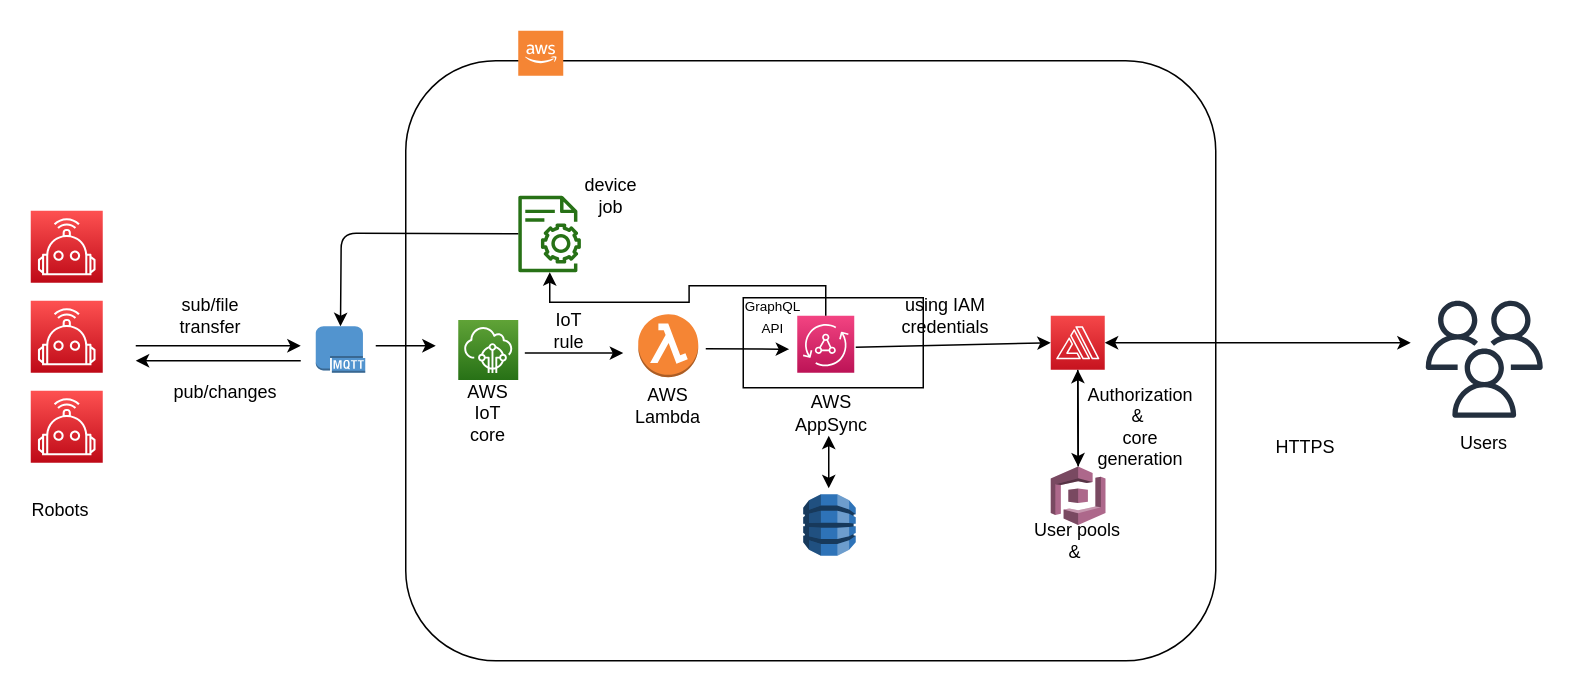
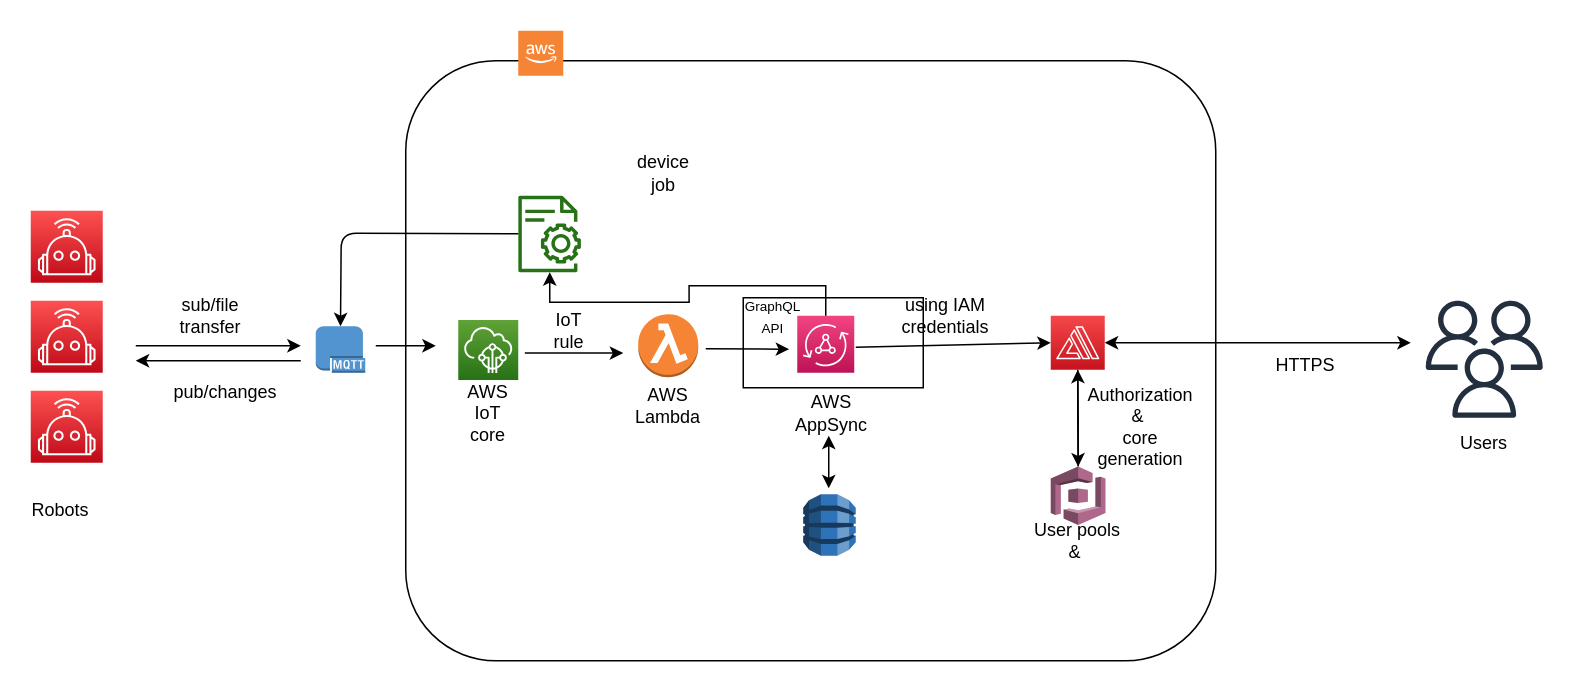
(611, 196) -> (663, 173)
(1306, 448) -> (1306, 365)
